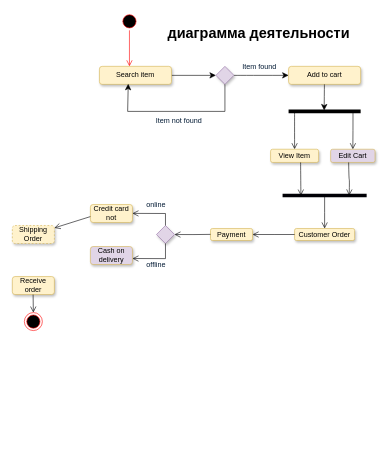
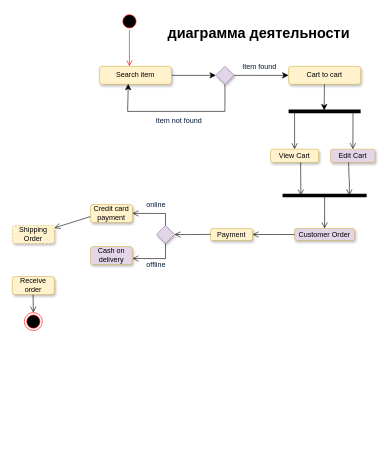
(324, 75) -> (324, 75)
(294, 156) -> (294, 156)
(111, 213) -> (111, 213)
(324, 234) -> (324, 234)
